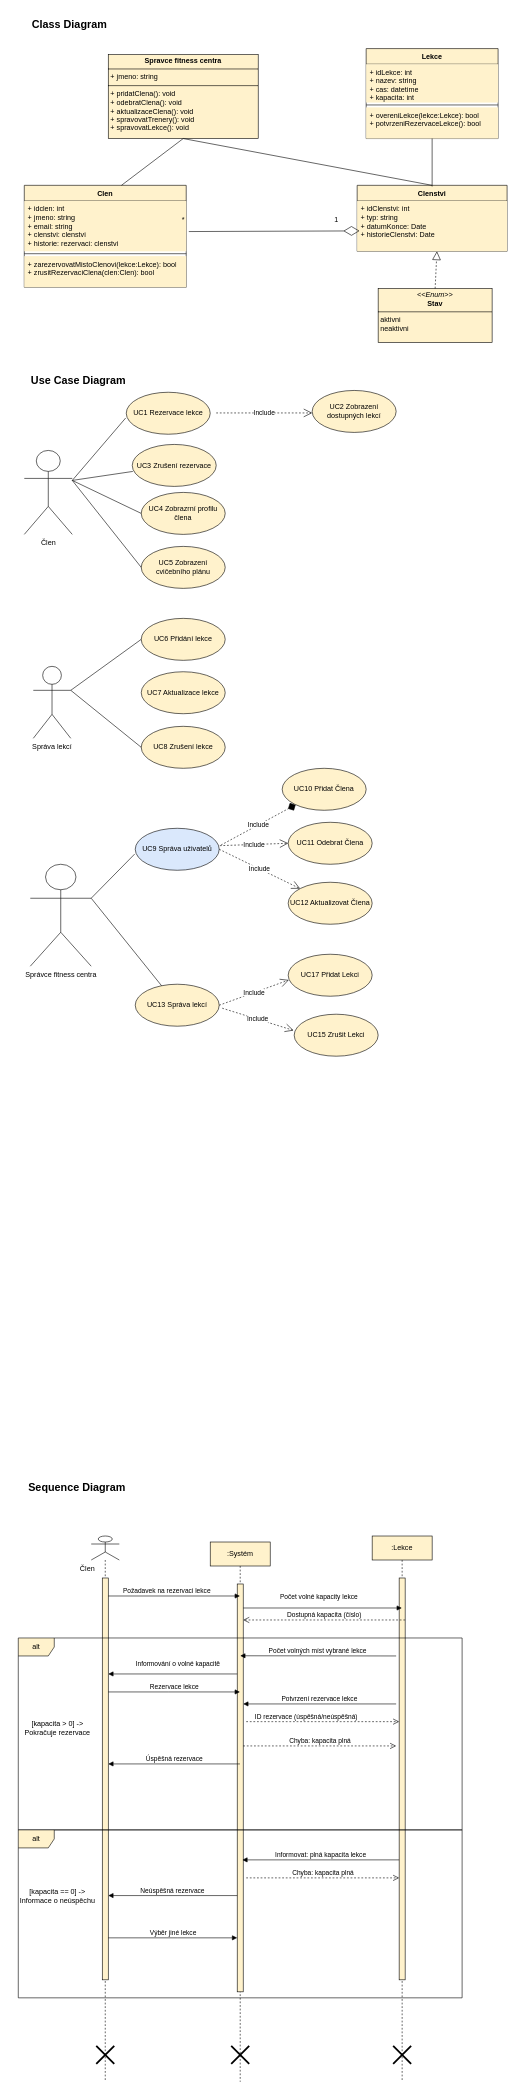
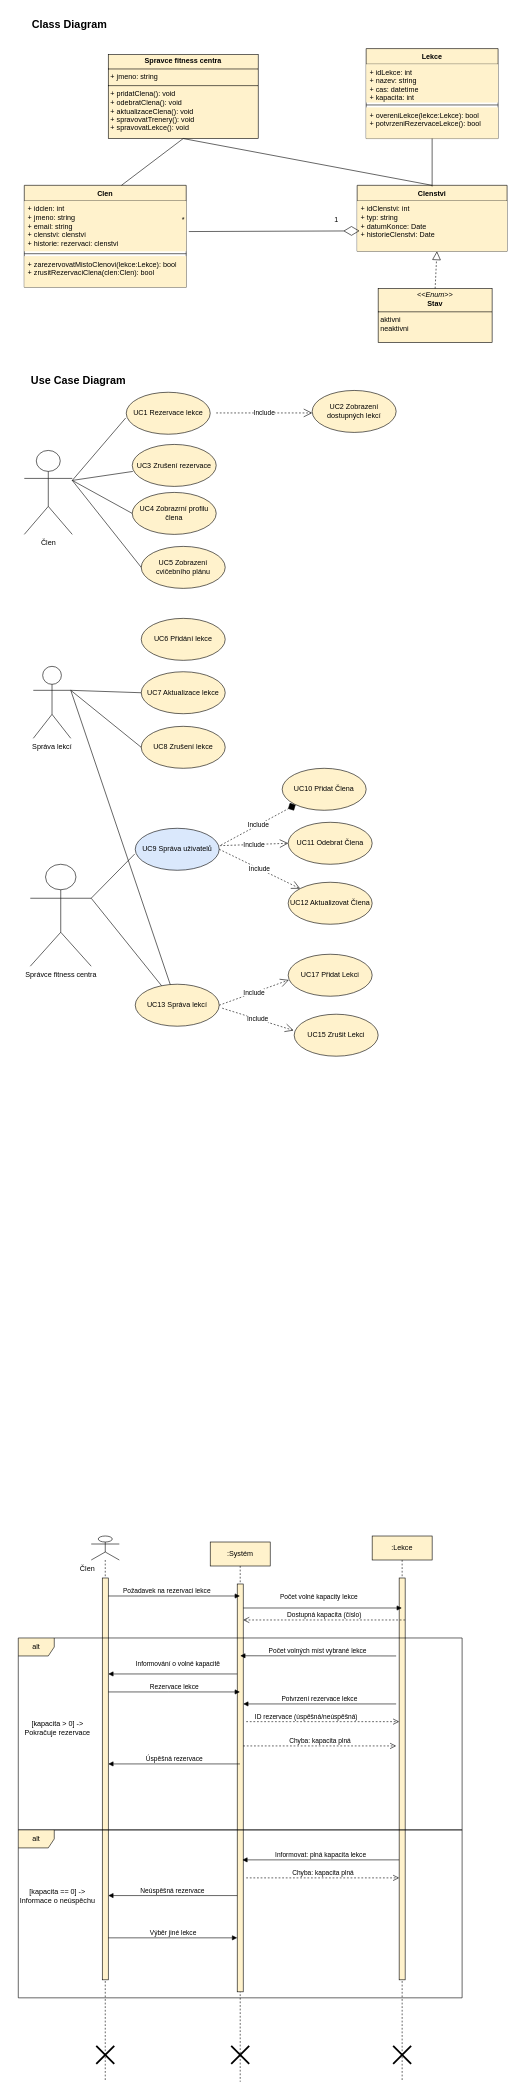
(183, 513) -> (174, 513)
(107, 664) -> (121, 839)
none -> (107, 692)
(78, 1488) -> none
